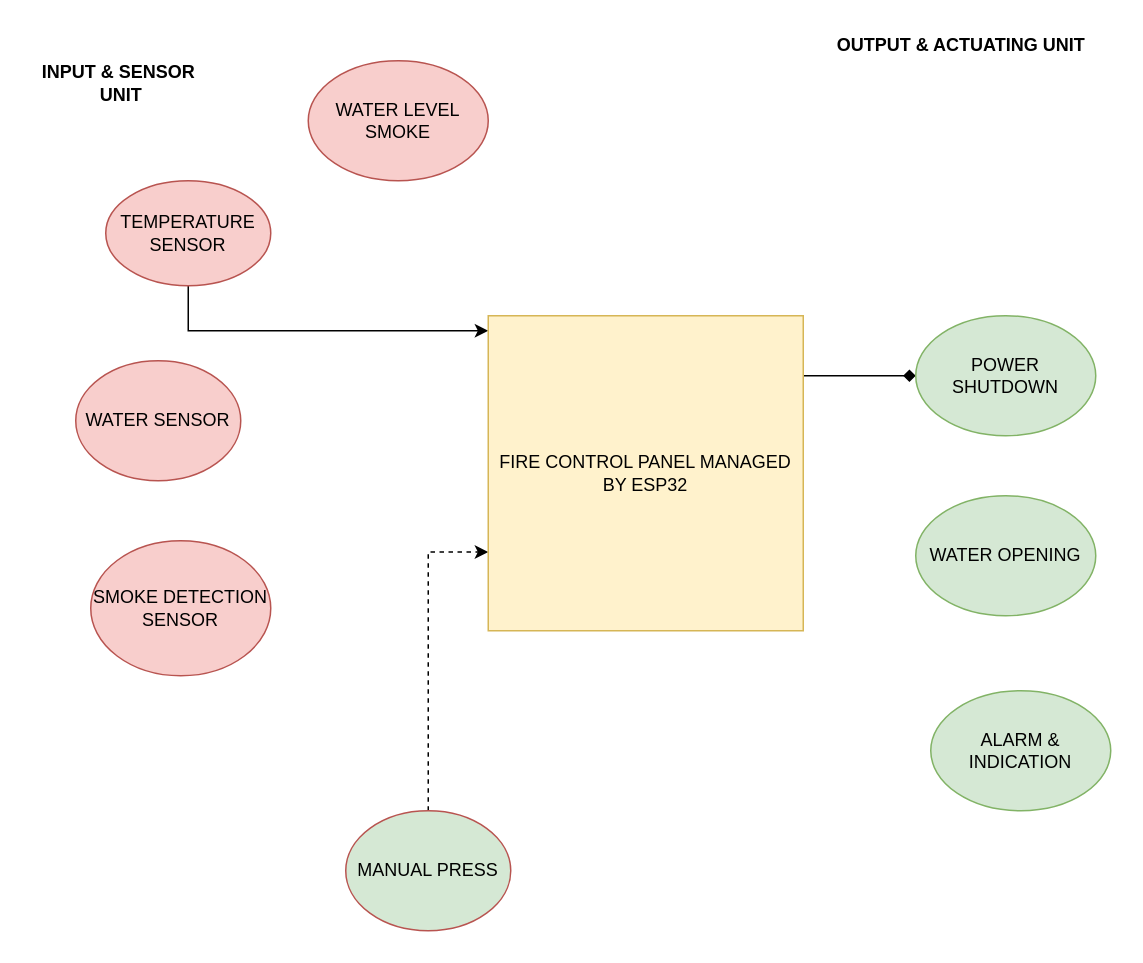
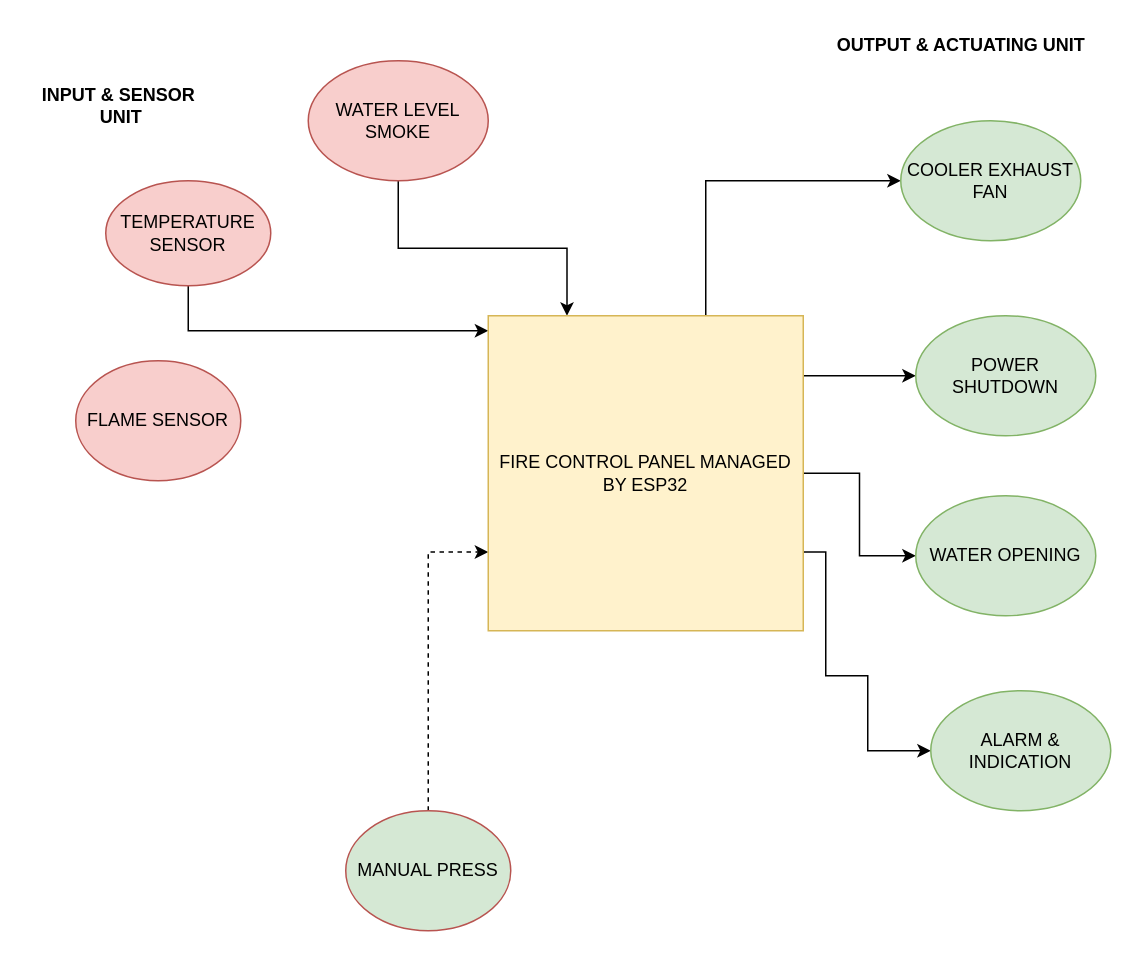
(121, 83) -> (121, 106)
none -> (731, 181)
none -> (991, 181)
none -> (478, 248)
(903, 376) -> (904, 376)
(158, 421) -> (158, 421)
none -> (860, 509)
(181, 608) -> none
none -> (838, 676)
